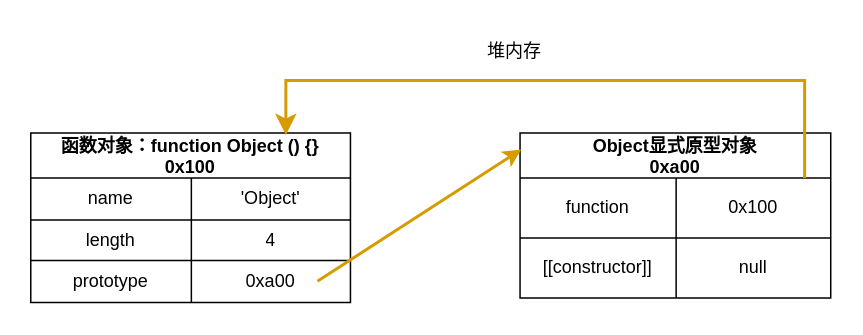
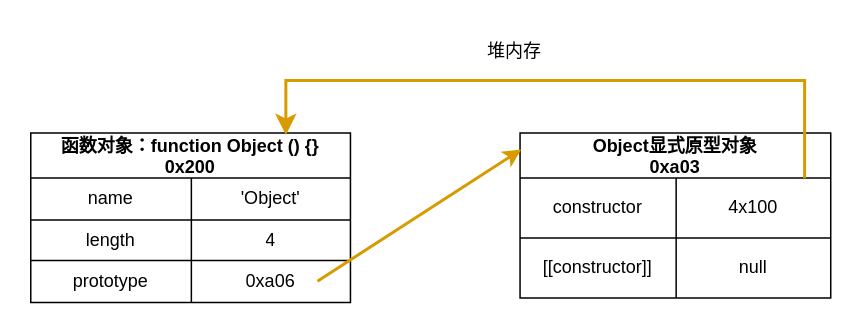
(190, 146) -> (190, 146)
(674, 146) -> (674, 146)
(598, 208) -> (598, 208)
(753, 208) -> (753, 208)
(271, 281) -> (271, 281)
